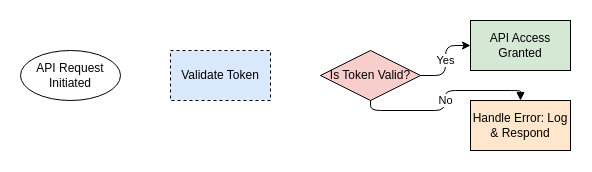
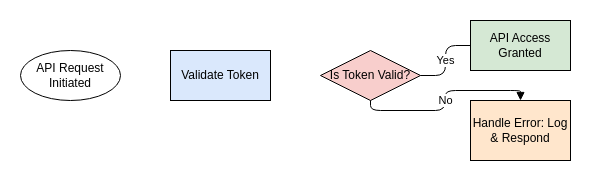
(462, 46) -> (464, 46)
(221, 76) -> (221, 76)
(521, 126) -> (521, 131)
